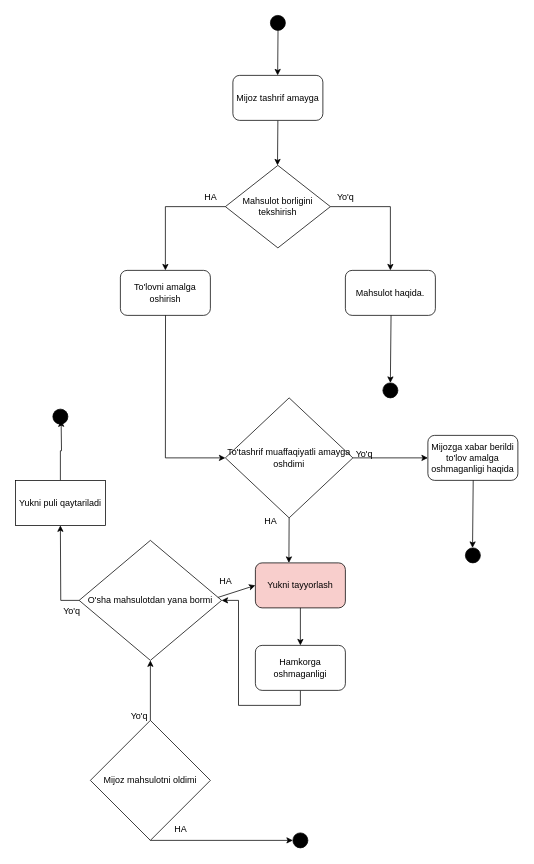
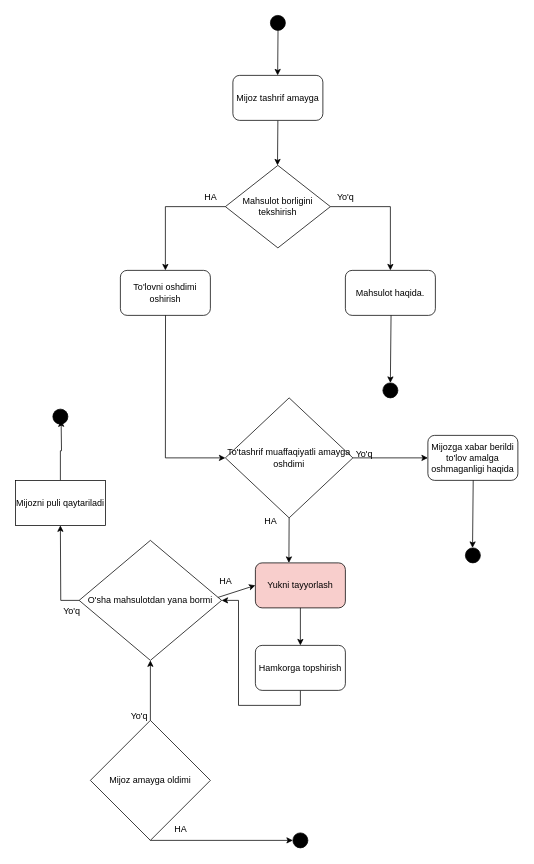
(165, 293) -> (165, 293)
(60, 503) -> (60, 503)
(300, 668) -> (300, 668)
(150, 780) -> (150, 780)
